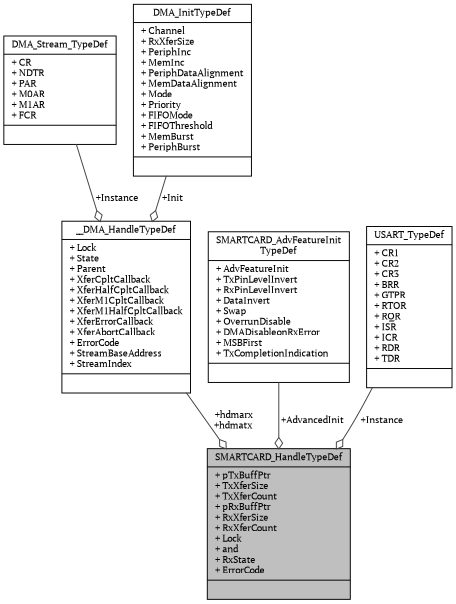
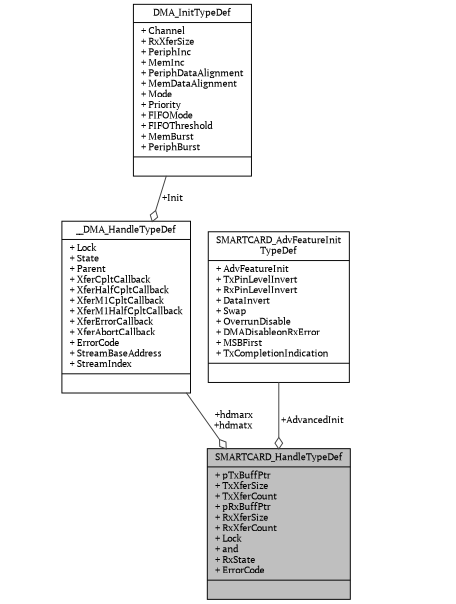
(60, 90) -> none
(409, 307) -> none
